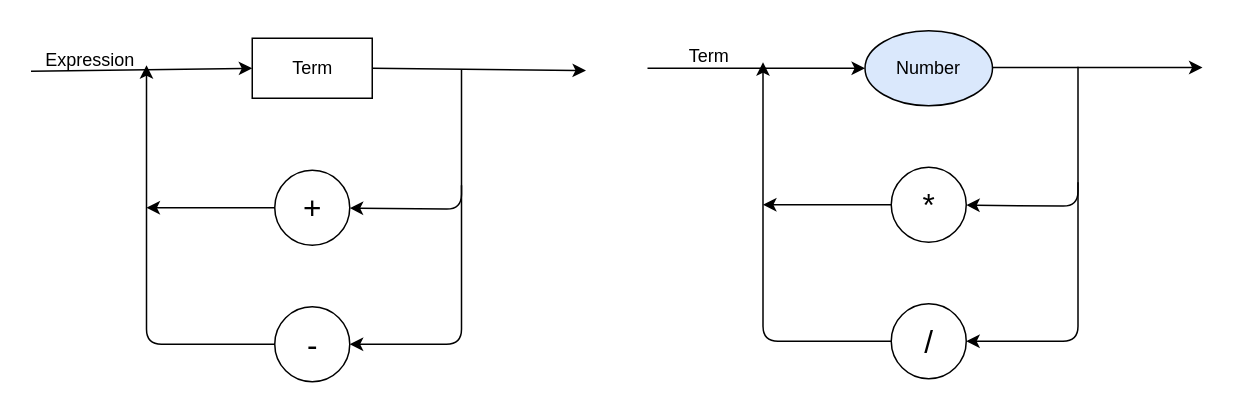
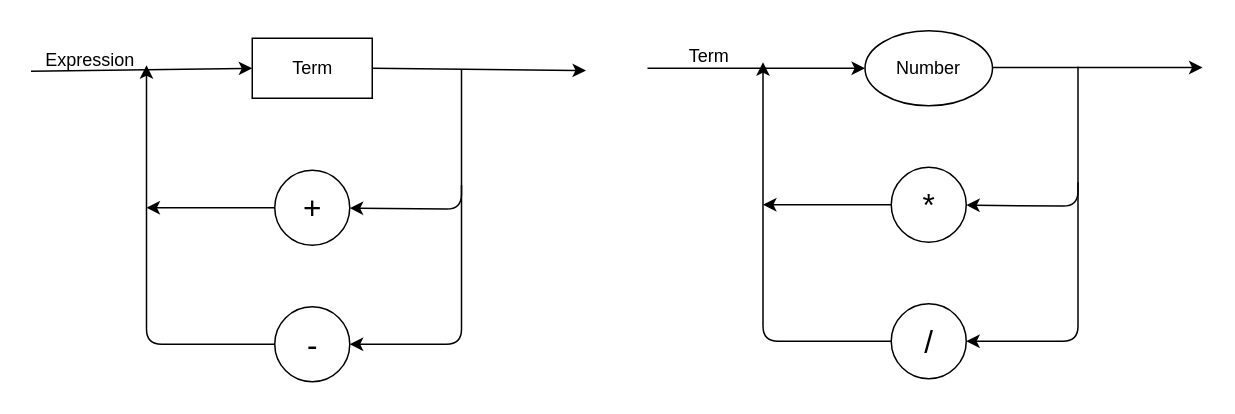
(929, 68) -> (929, 68)
